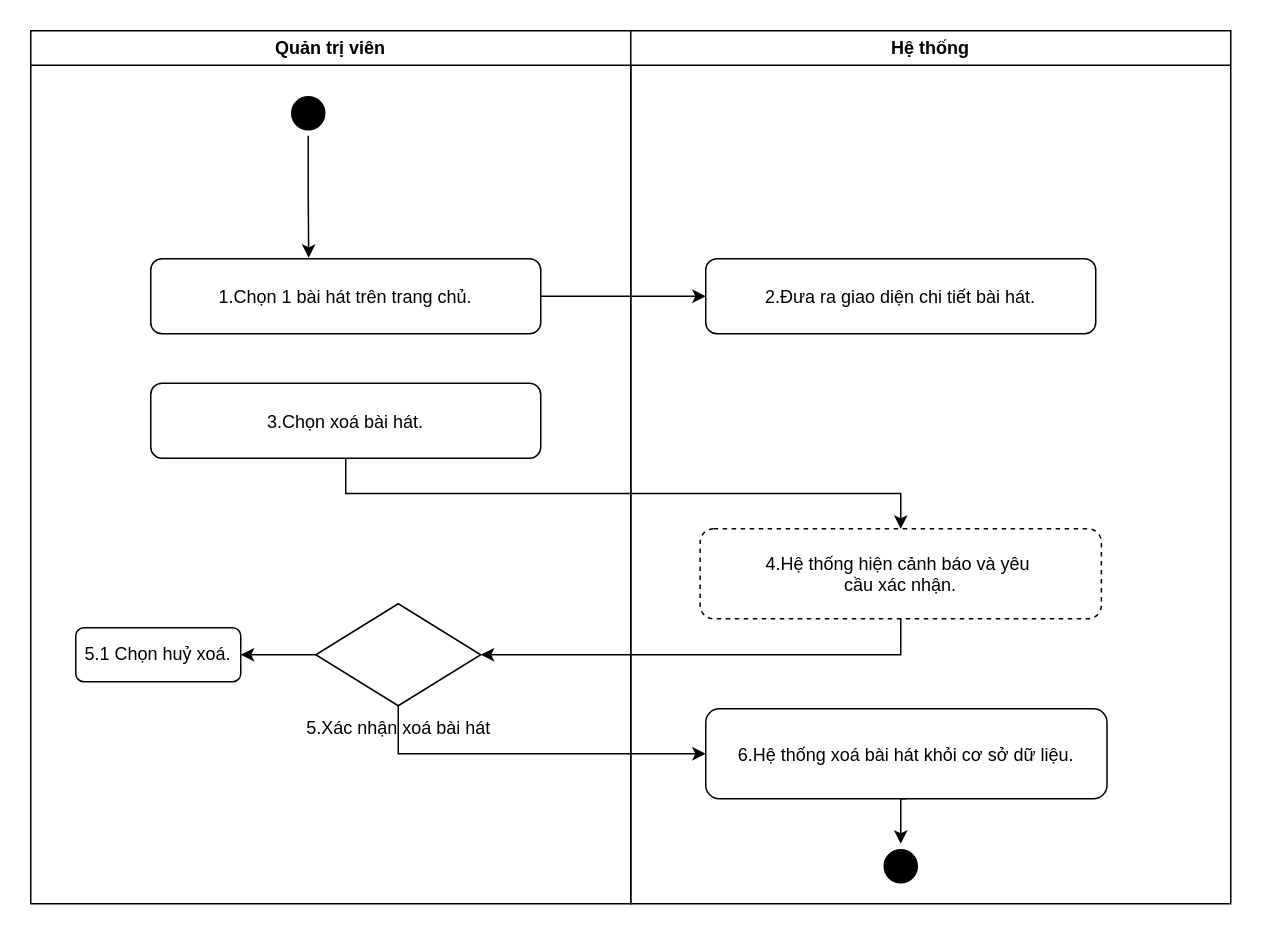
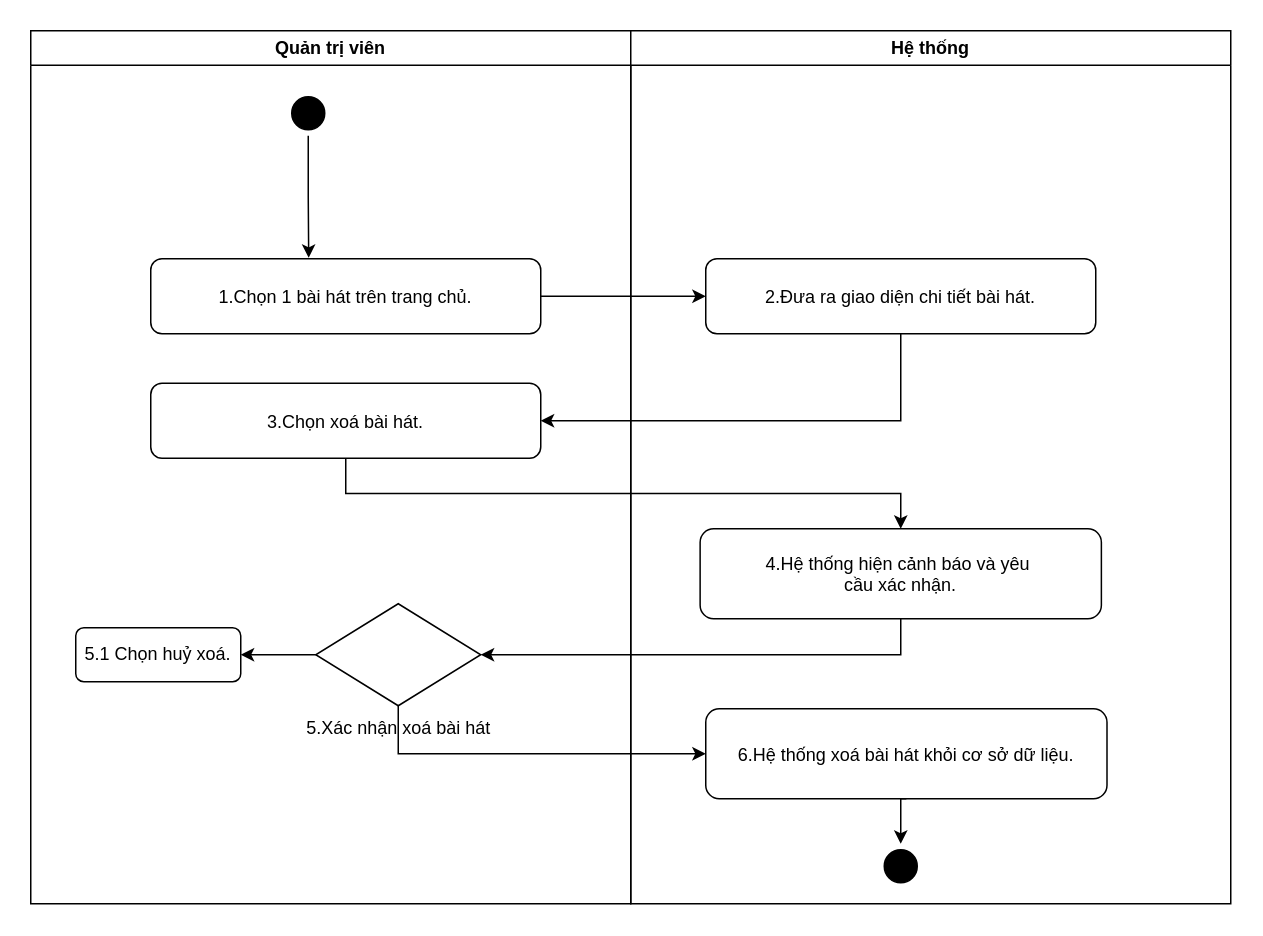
none -> (770, 421)
(901, 574) -> (901, 574)
